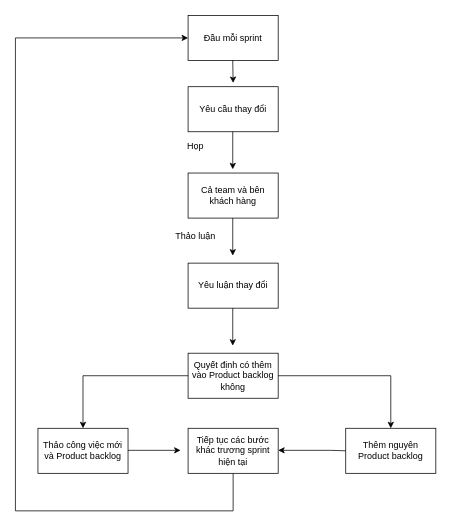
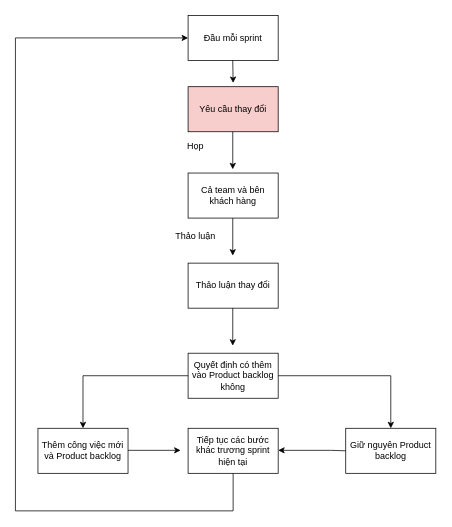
(233, 109) -> (233, 109)
(233, 285) -> (233, 285)
(83, 450) -> (83, 450)
(390, 450) -> (390, 450)
